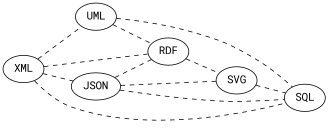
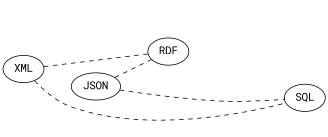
(96, 17) -> none
(58, 77) -> none
(237, 80) -> none
